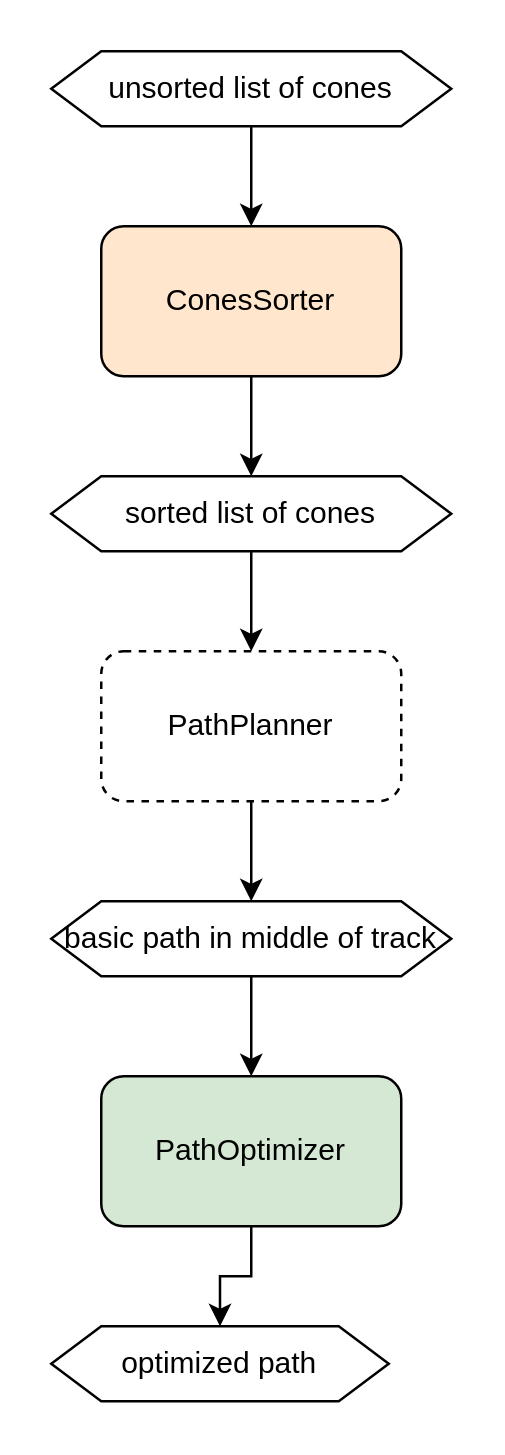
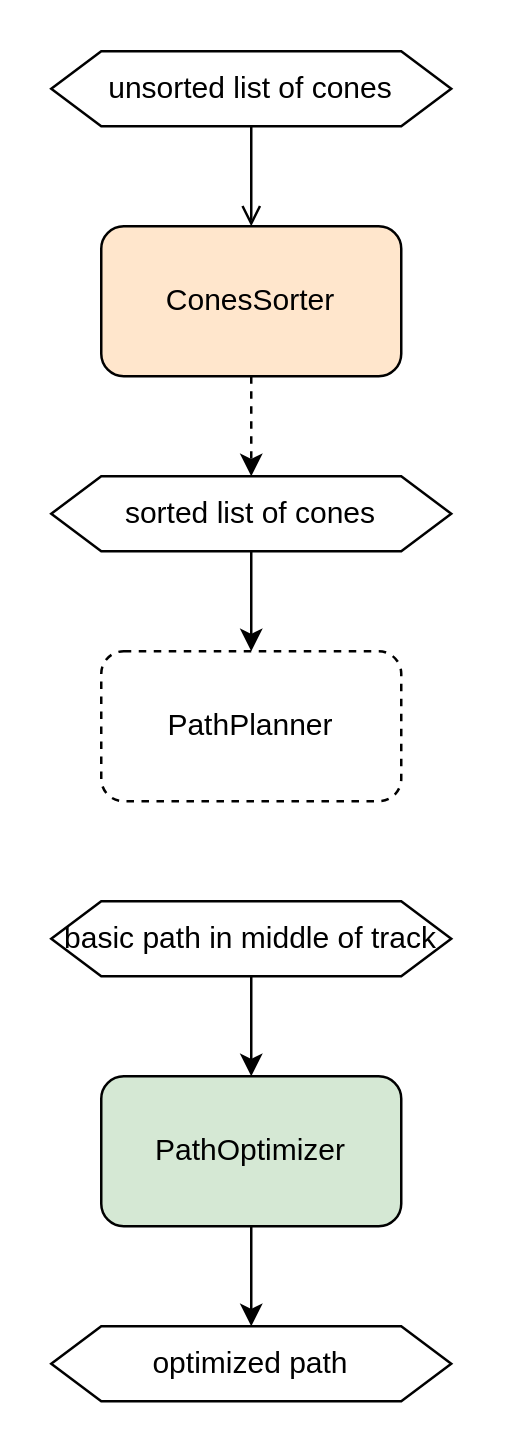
(251, 208) -> (251, 212)
(251, 417) -> (251, 417)
(251, 843) -> none
(220, 1364) -> (251, 1364)
